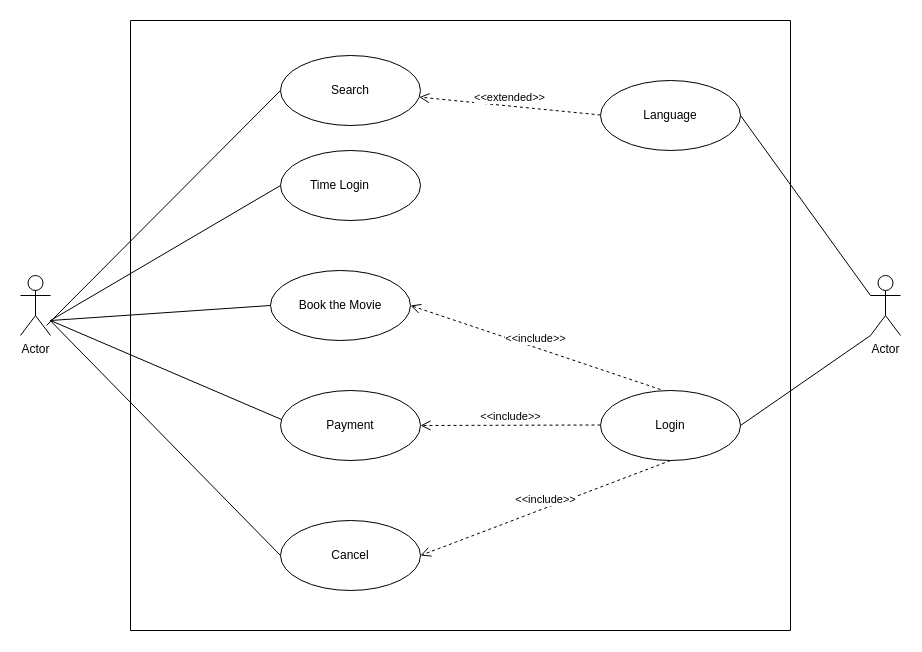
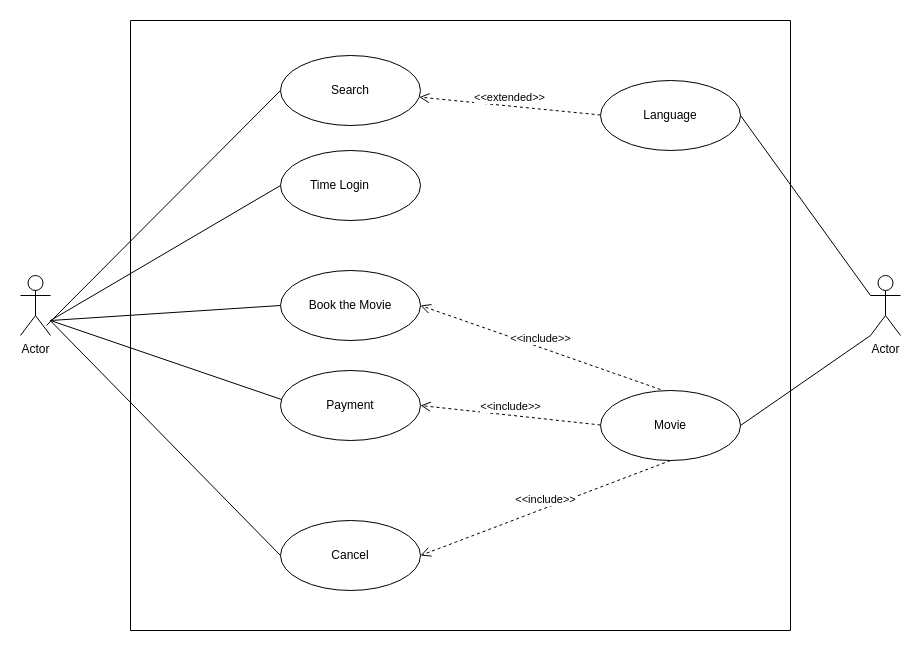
(341, 306) -> (351, 306)
(351, 426) -> (351, 406)
(671, 426) -> (671, 426)
